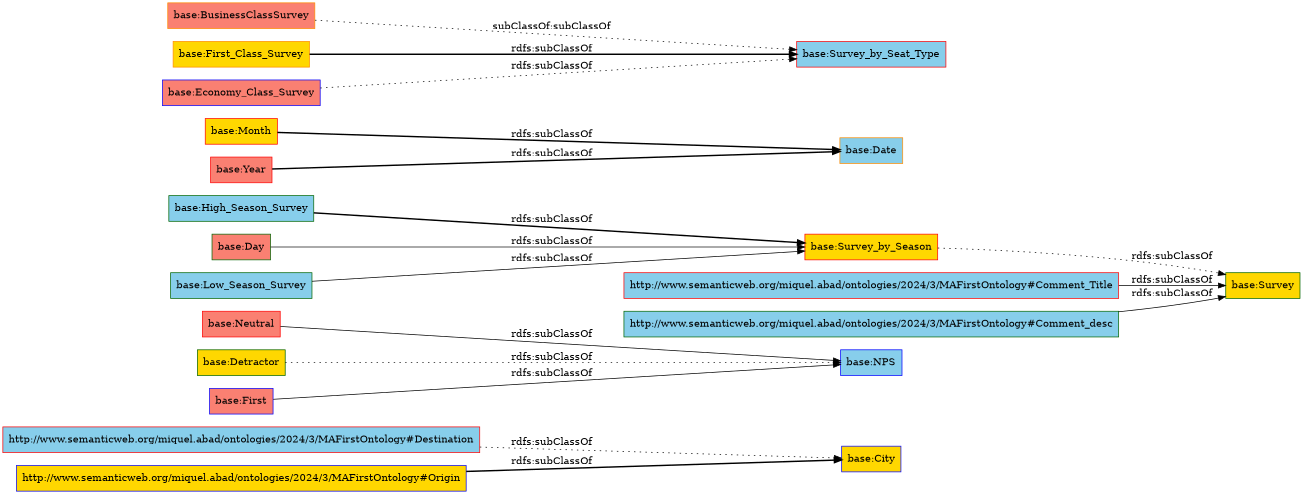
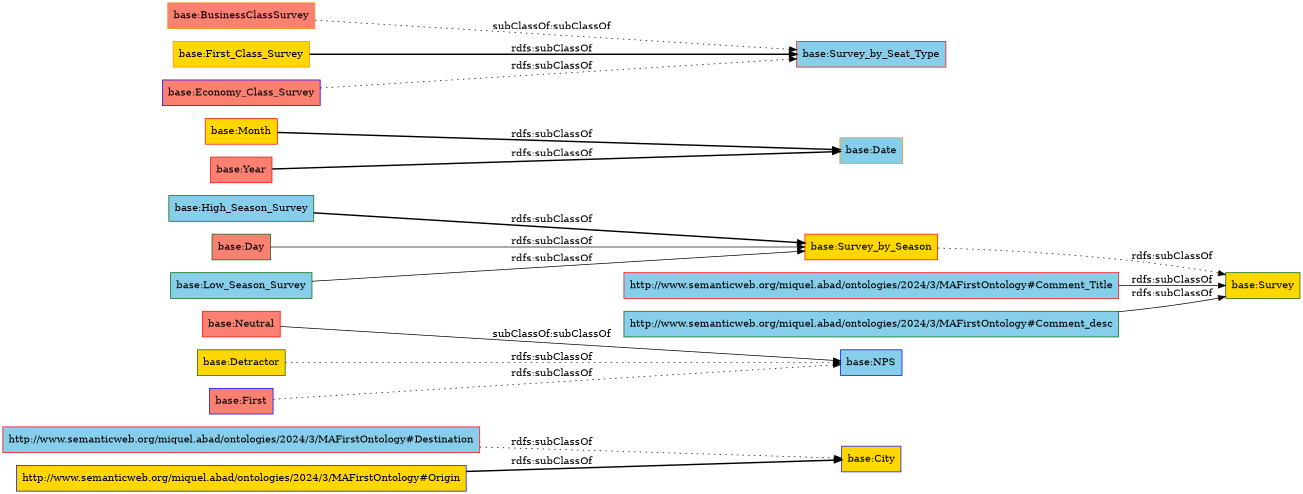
(552, 334) -> (552, 334)
(553, 382) -> (553, 382)
